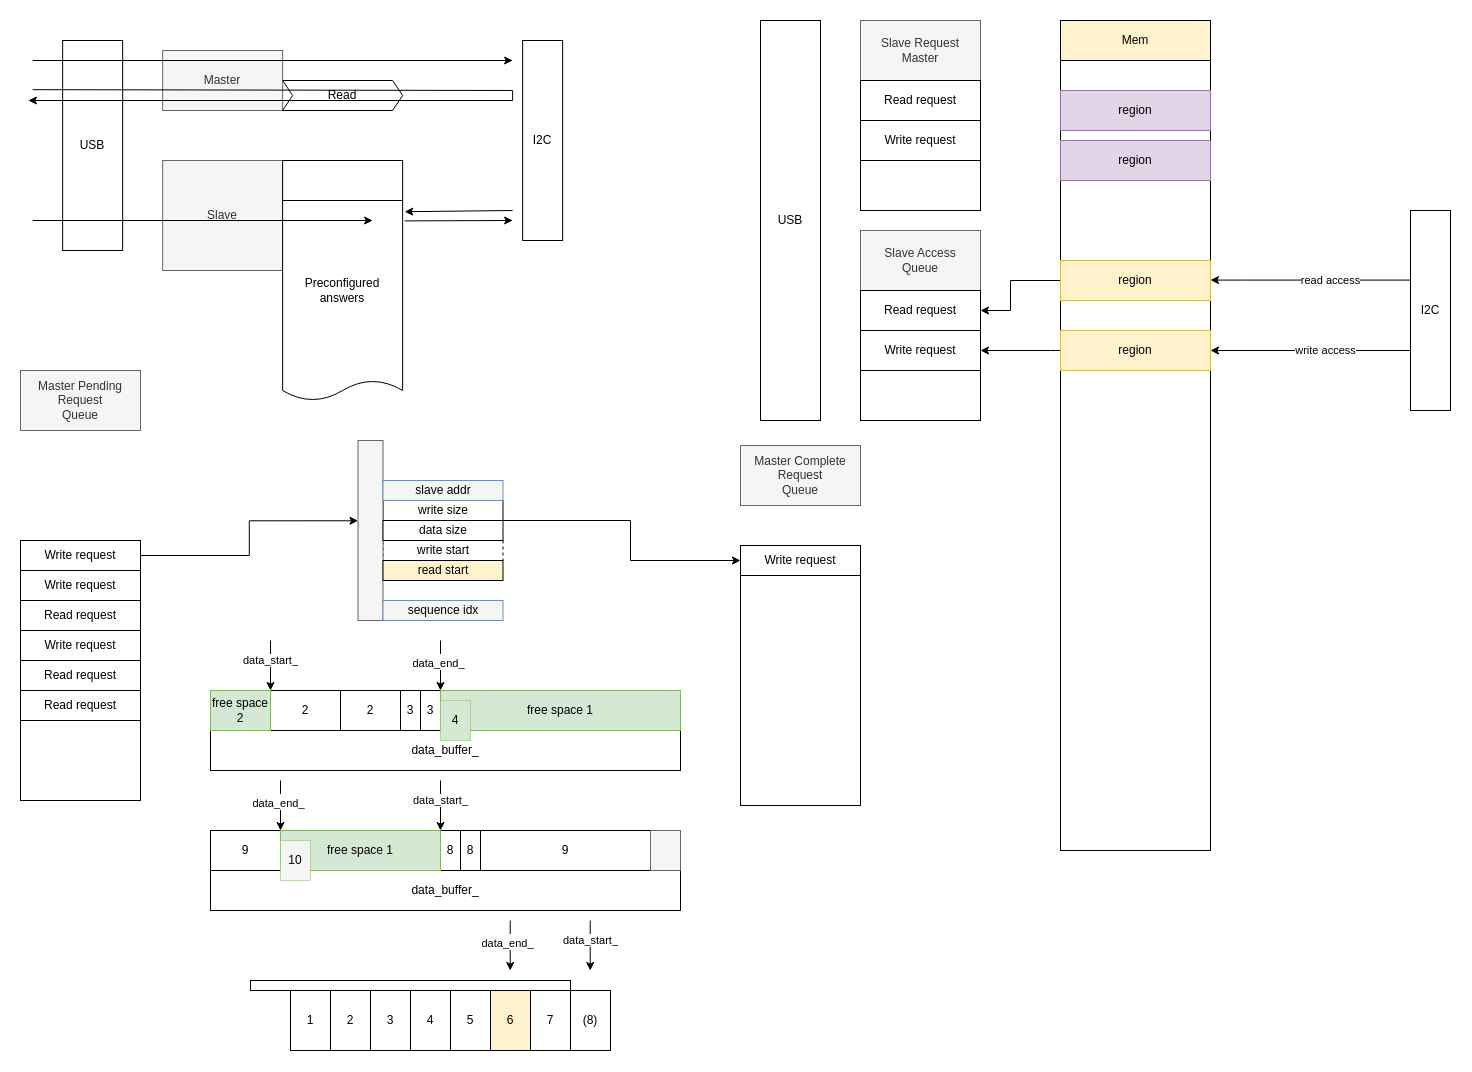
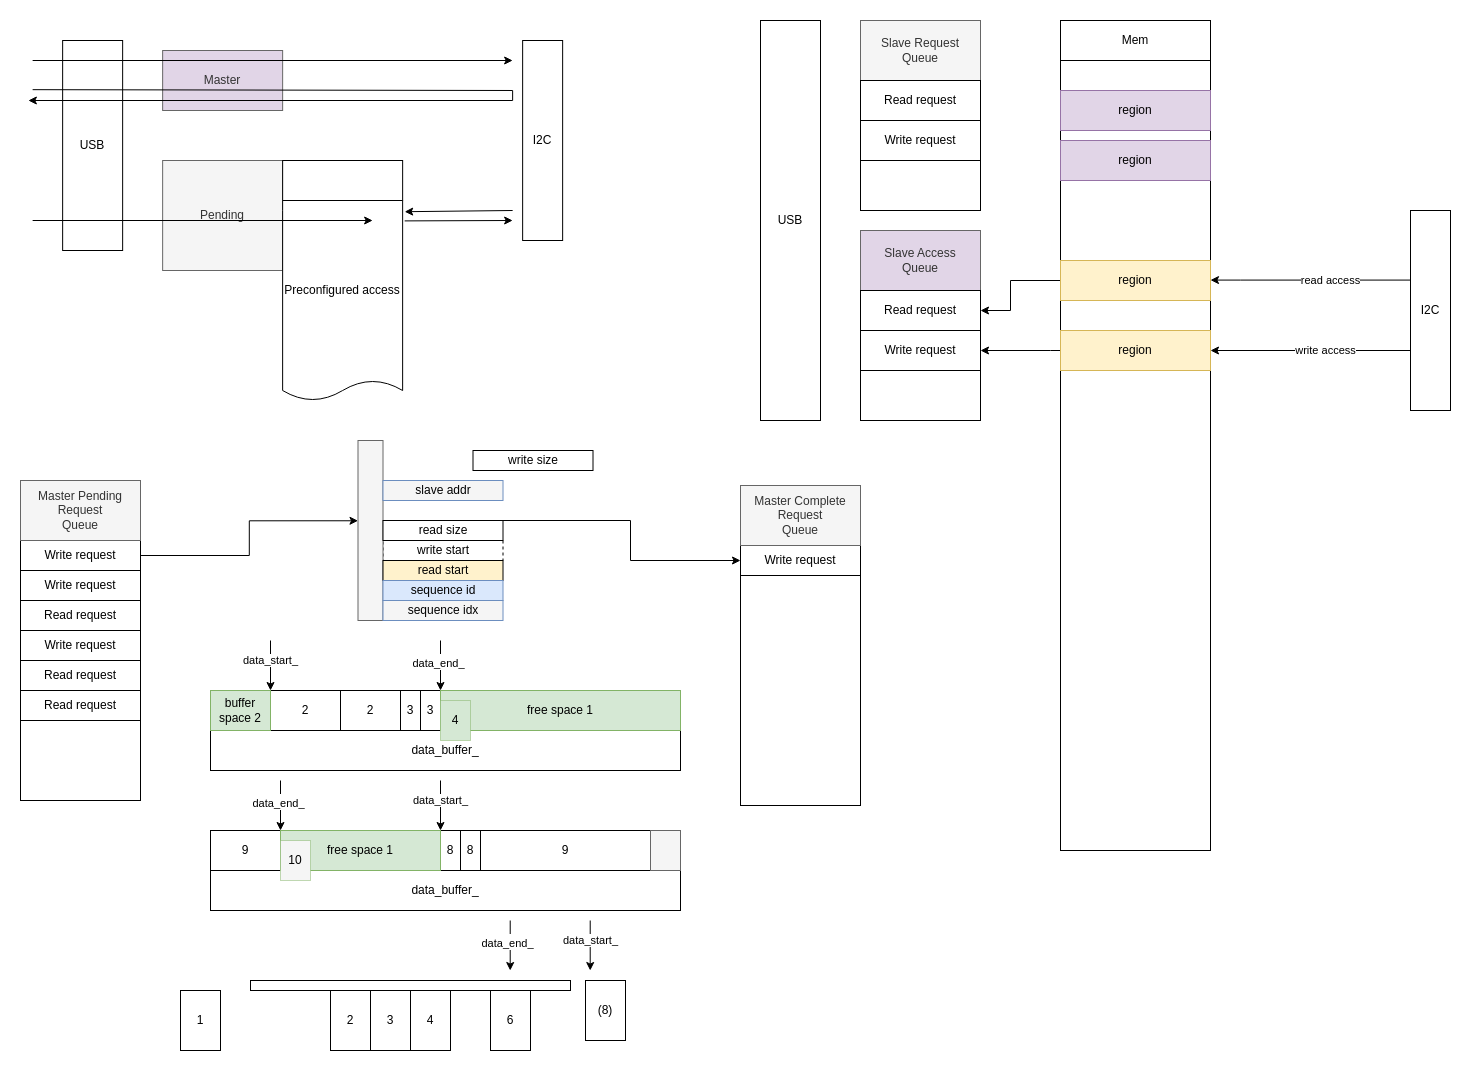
(1136, 41) -> (1136, 41)
(921, 51) -> (921, 51)
(223, 81) -> (223, 81)
(343, 96) -> none
(223, 216) -> (223, 216)
(921, 261) -> (921, 261)
(343, 291) -> (343, 291)
(81, 401) -> (81, 511)
(801, 476) -> (801, 516)
(443, 511) -> (533, 461)
(444, 531) -> (444, 531)
none -> (443, 591)
(241, 711) -> (241, 711)
(311, 1021) -> (201, 1021)
(471, 1021) -> none
(511, 1021) -> (511, 1021)
(551, 1021) -> none
(591, 1021) -> (606, 1011)
